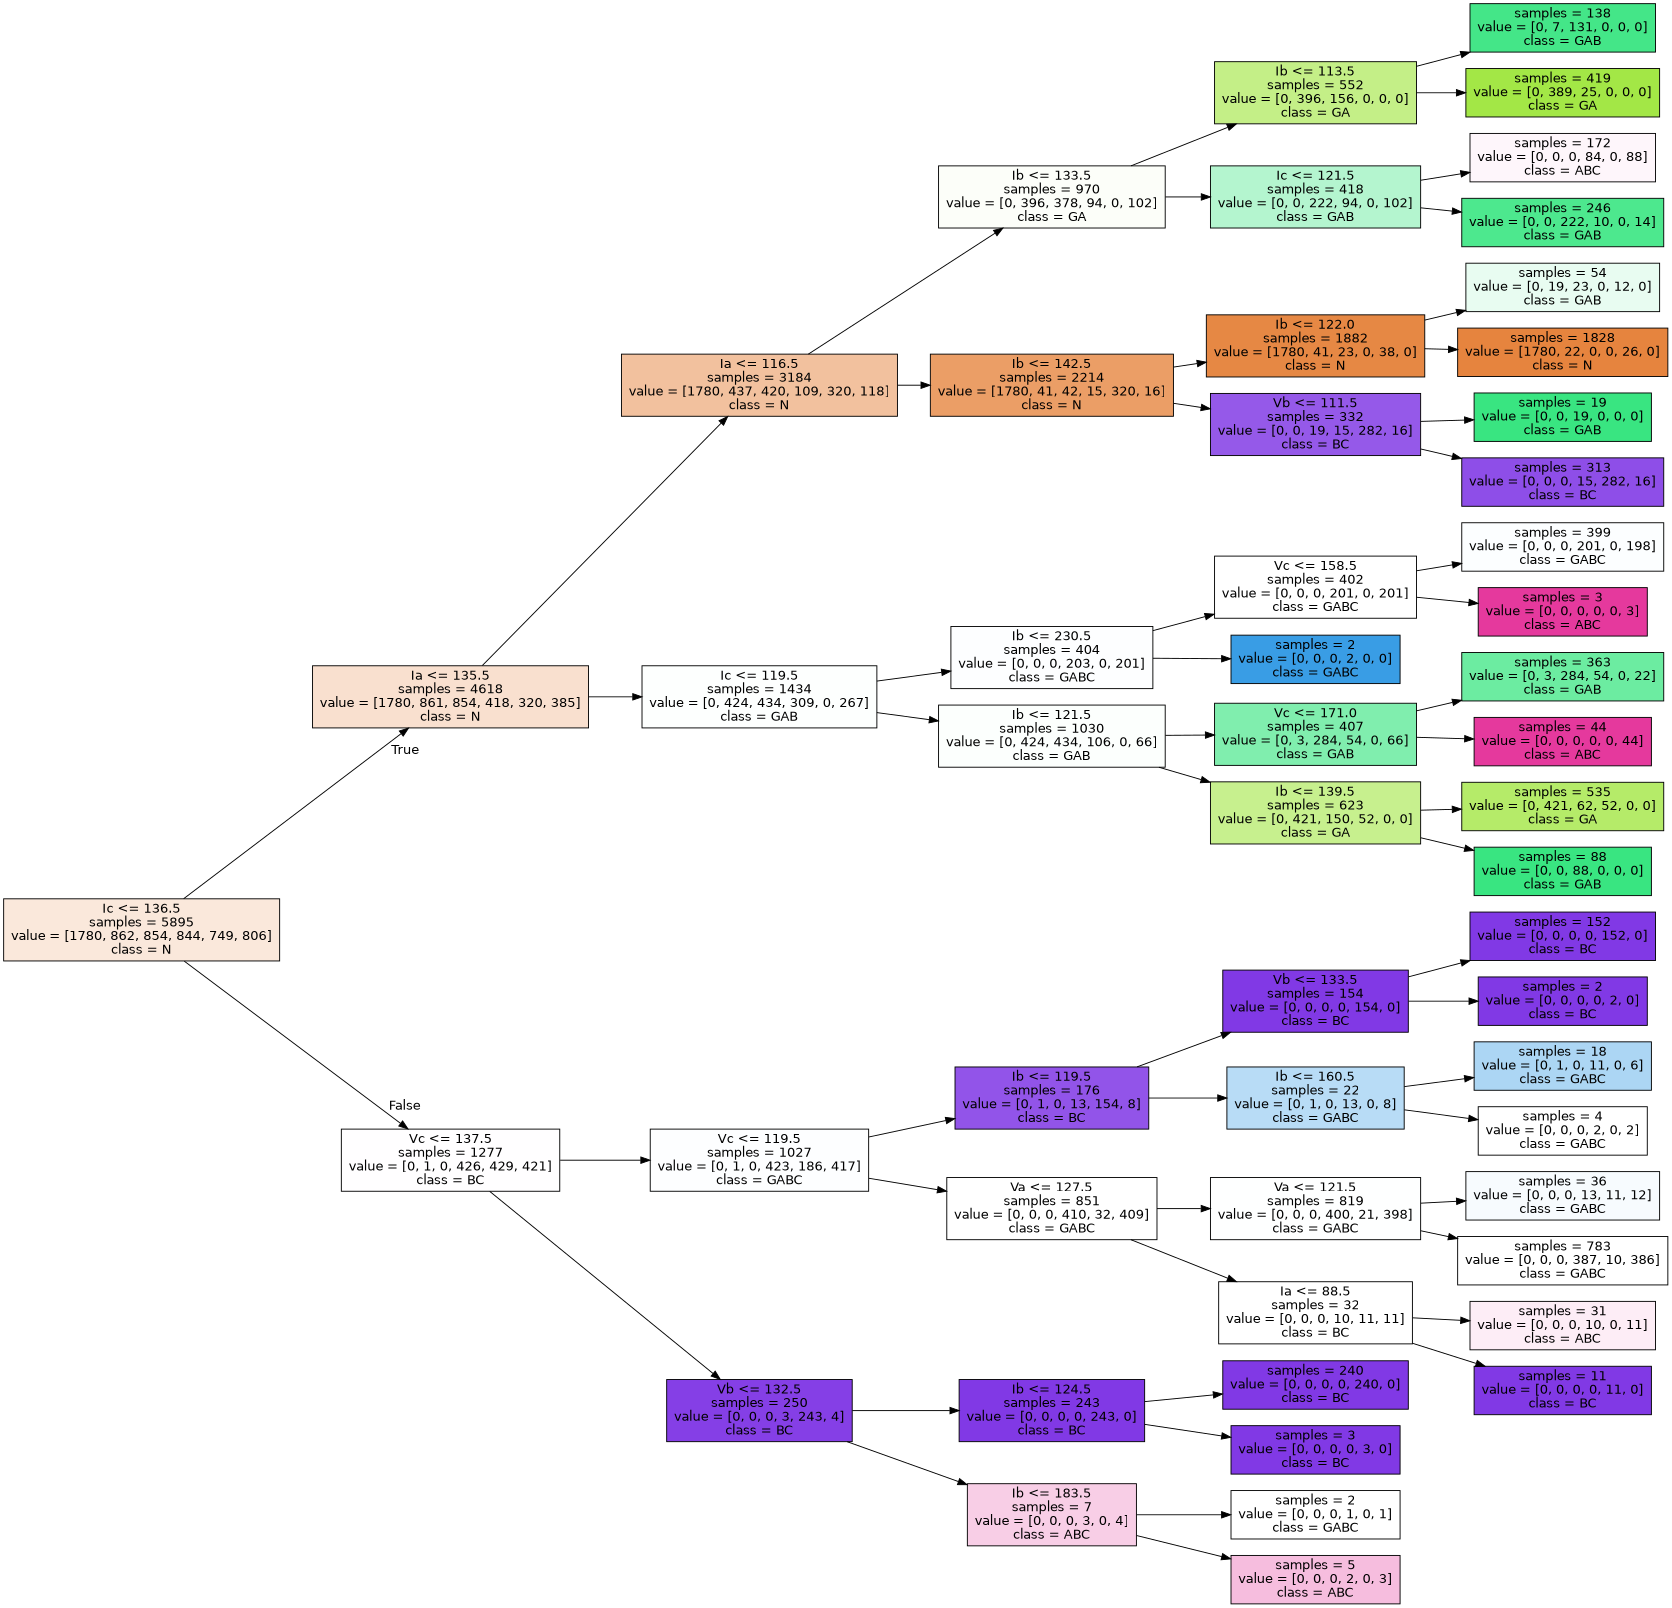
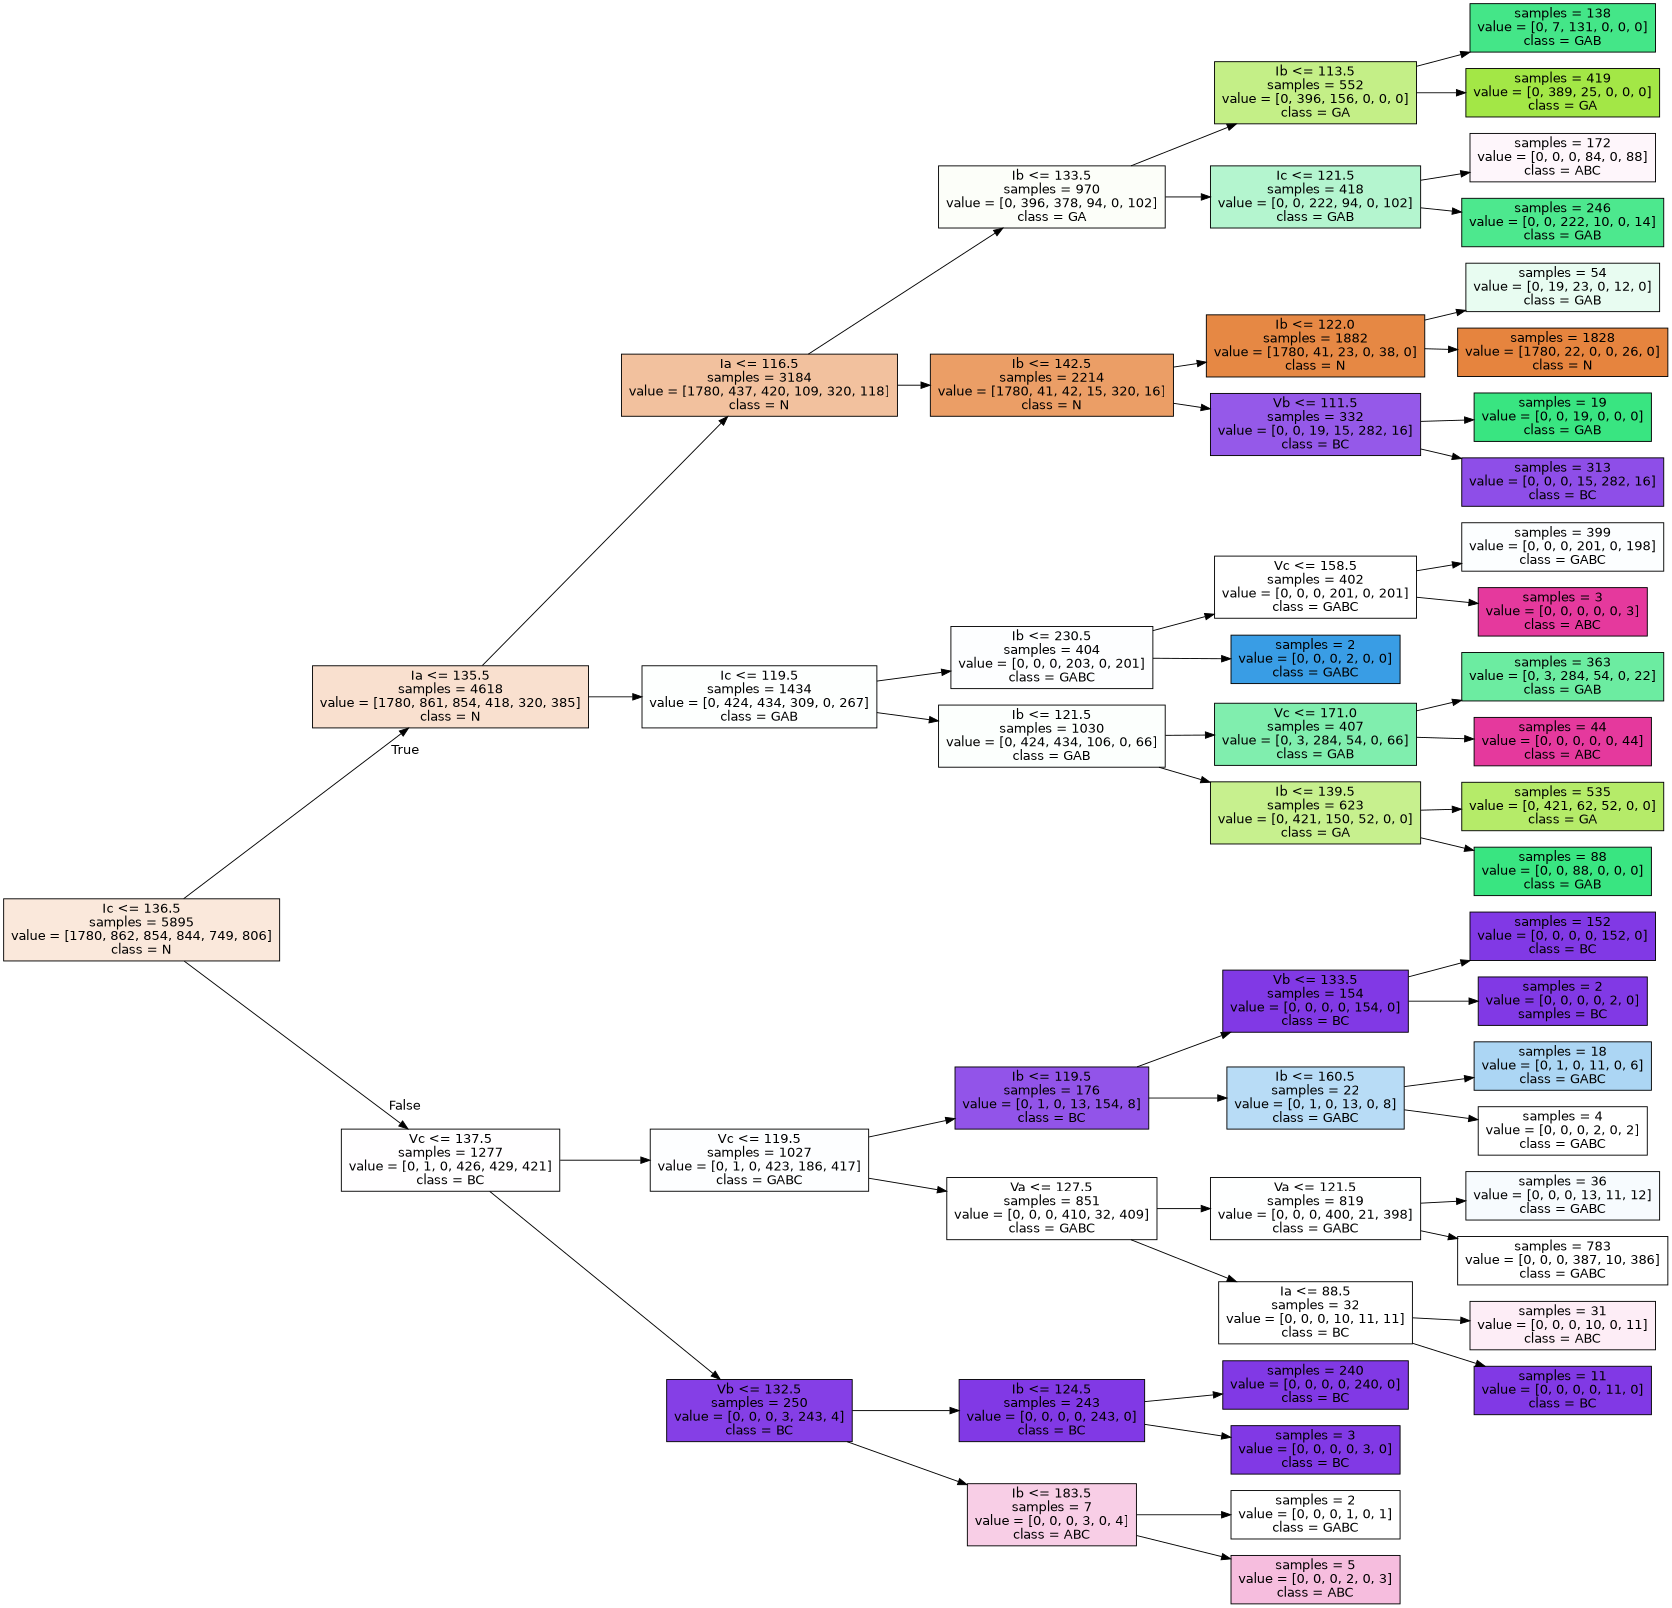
(1563, 1001) -> (1563, 1001)
